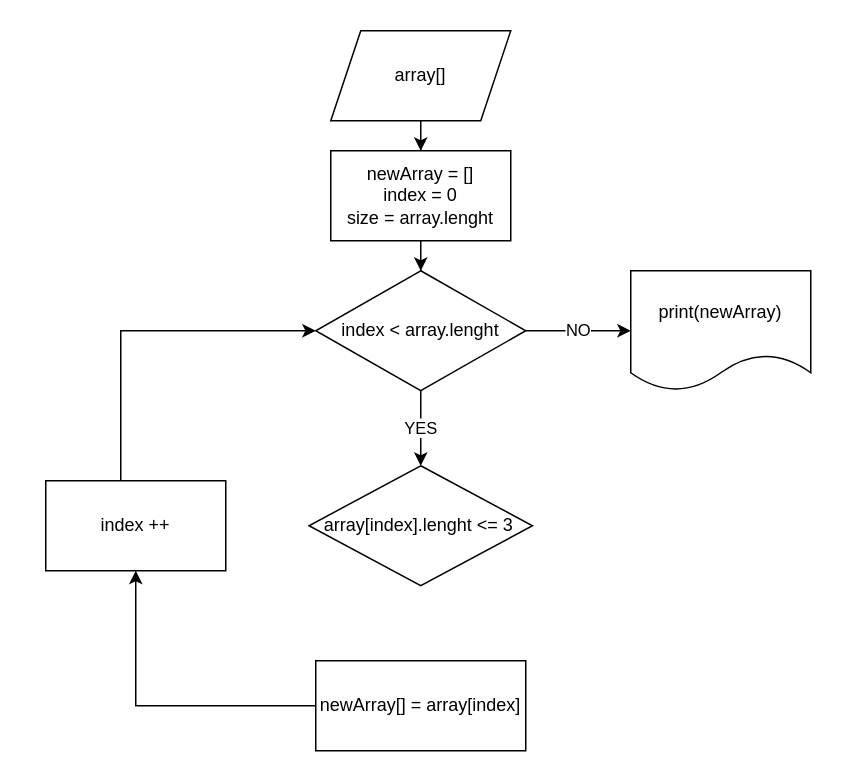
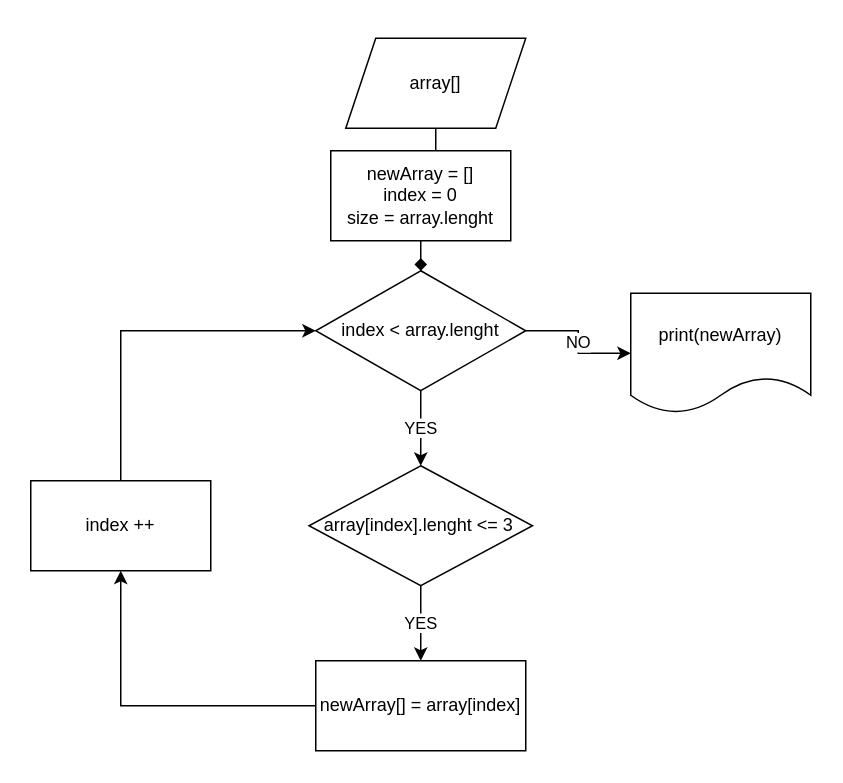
(421, 76) -> (436, 83)
(421, 259) -> (421, 258)
(721, 331) -> (721, 353)
(136, 526) -> (121, 526)
none -> (421, 618)
